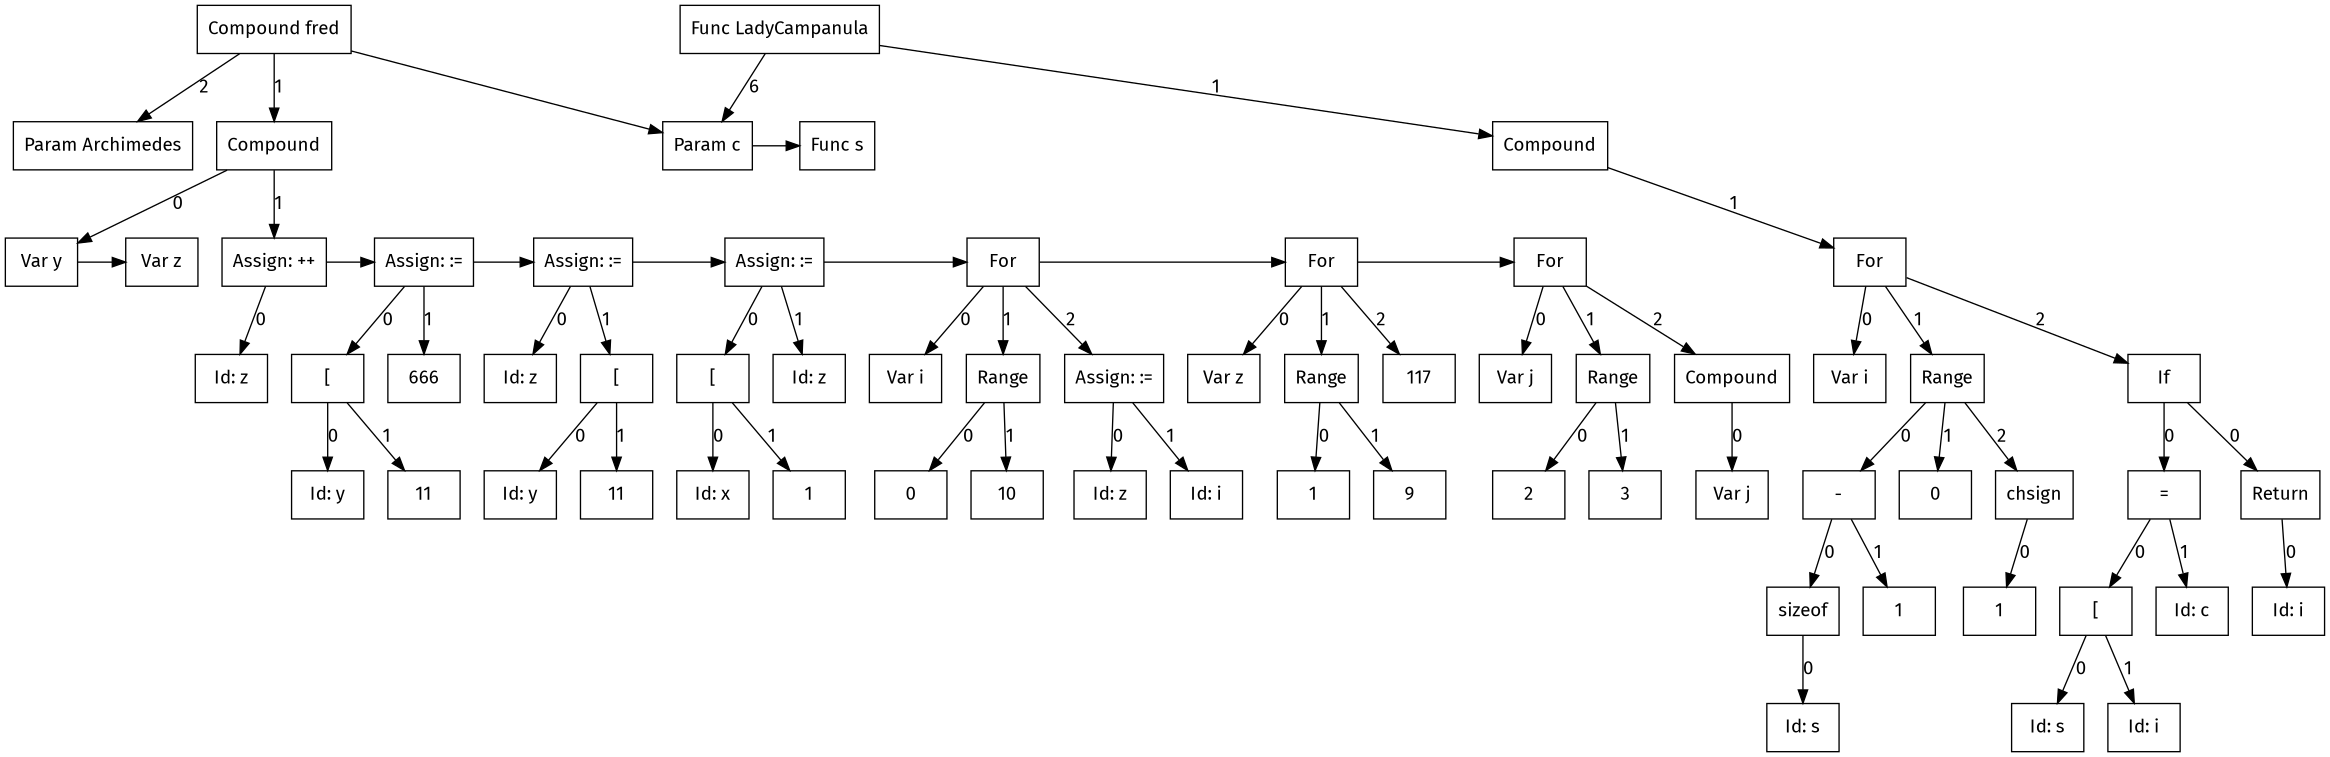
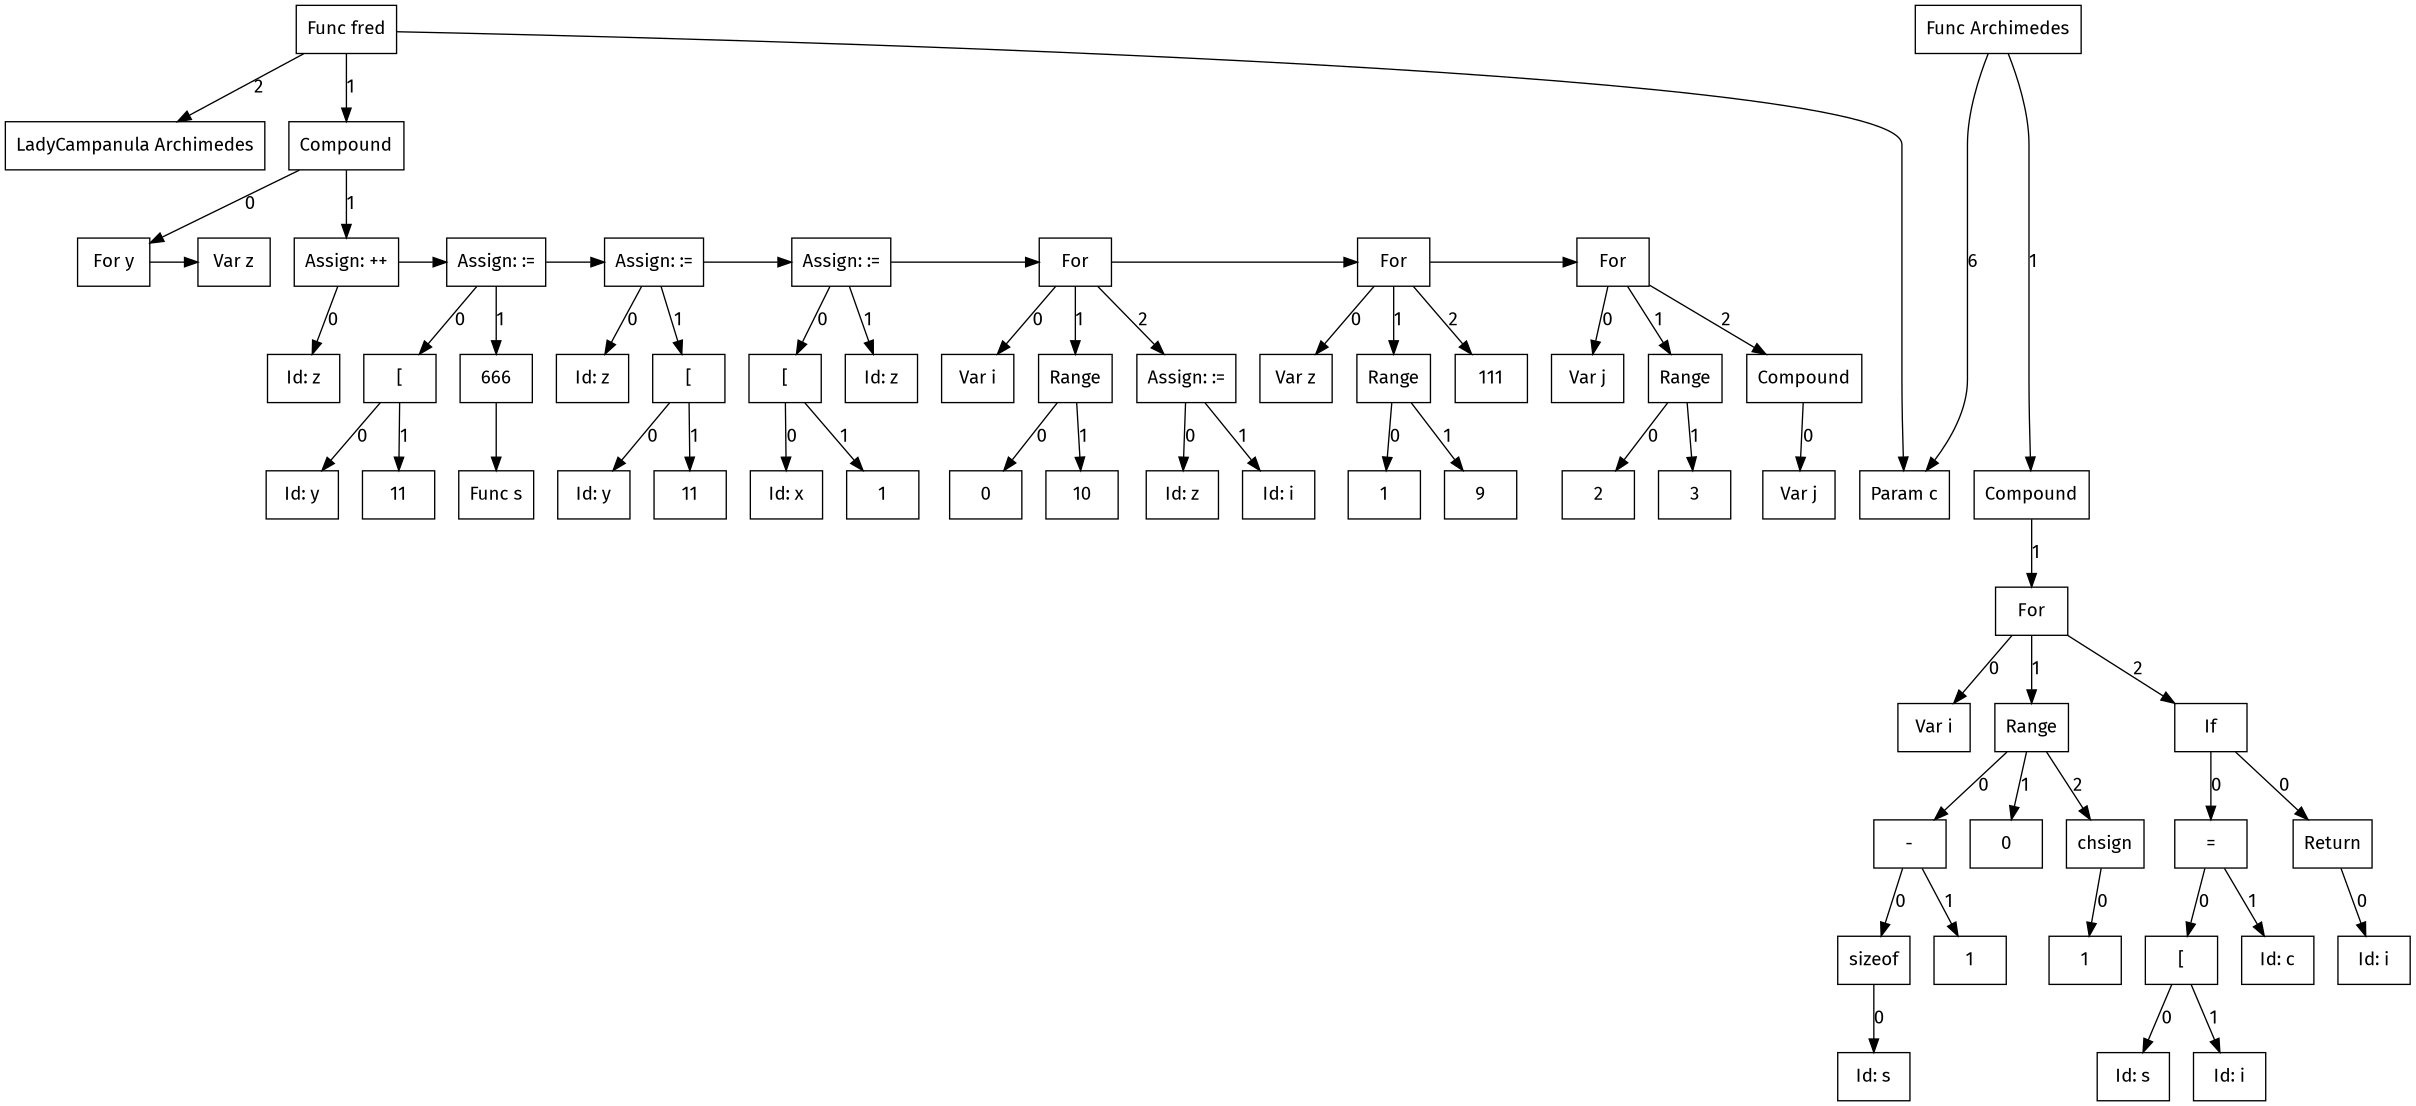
(274, 29) -> (346, 29)
(780, 29) -> (1998, 29)
(103, 146) -> (135, 146)
(769, 146) -> (496, 430)
(41, 262) -> (114, 262)
(1419, 379) -> (1491, 379)
